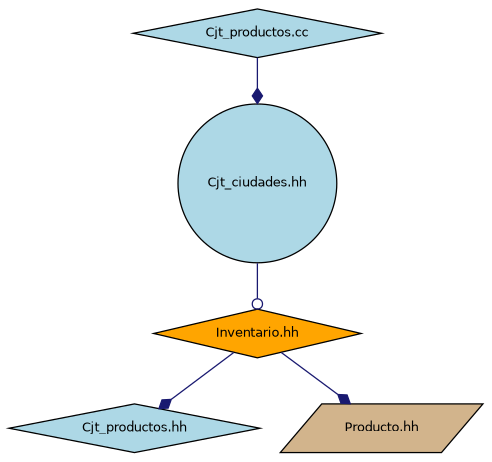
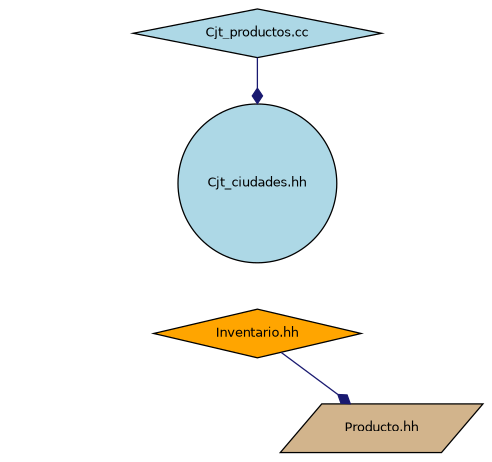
(257, 281) -> none
(134, 428) -> none
